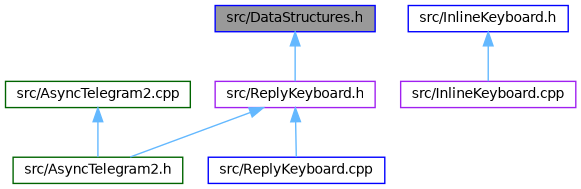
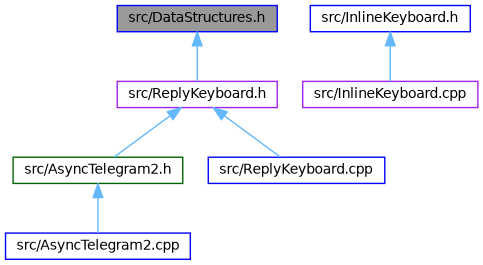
(98, 94) -> (98, 246)
(98, 139) -> (98, 215)
